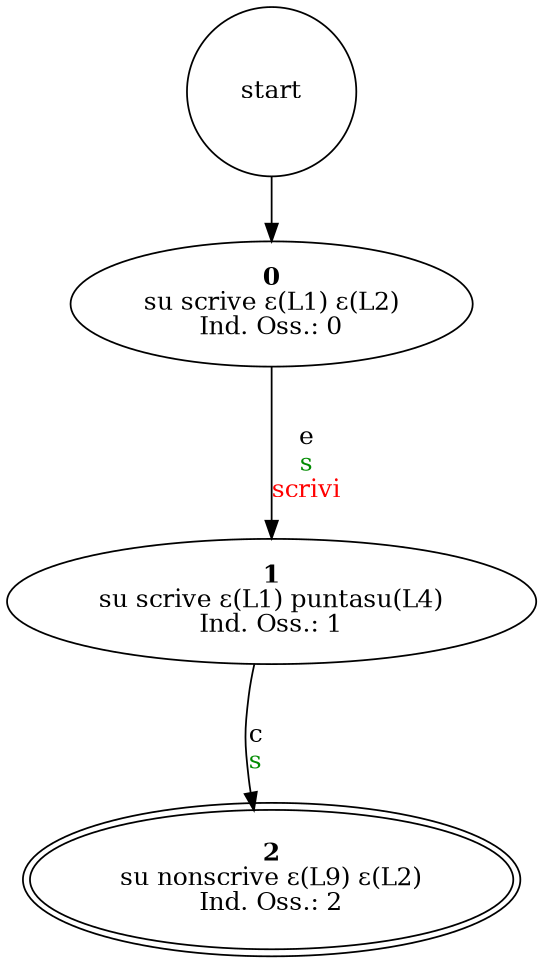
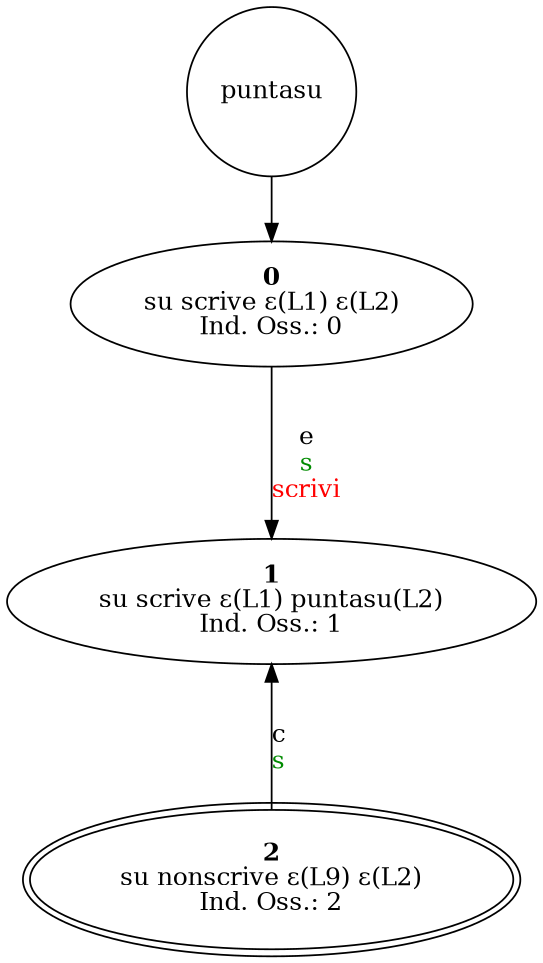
(272, 92) -> (272, 92)
(272, 600) -> (272, 600)
(246, 728) -> (272, 746)
